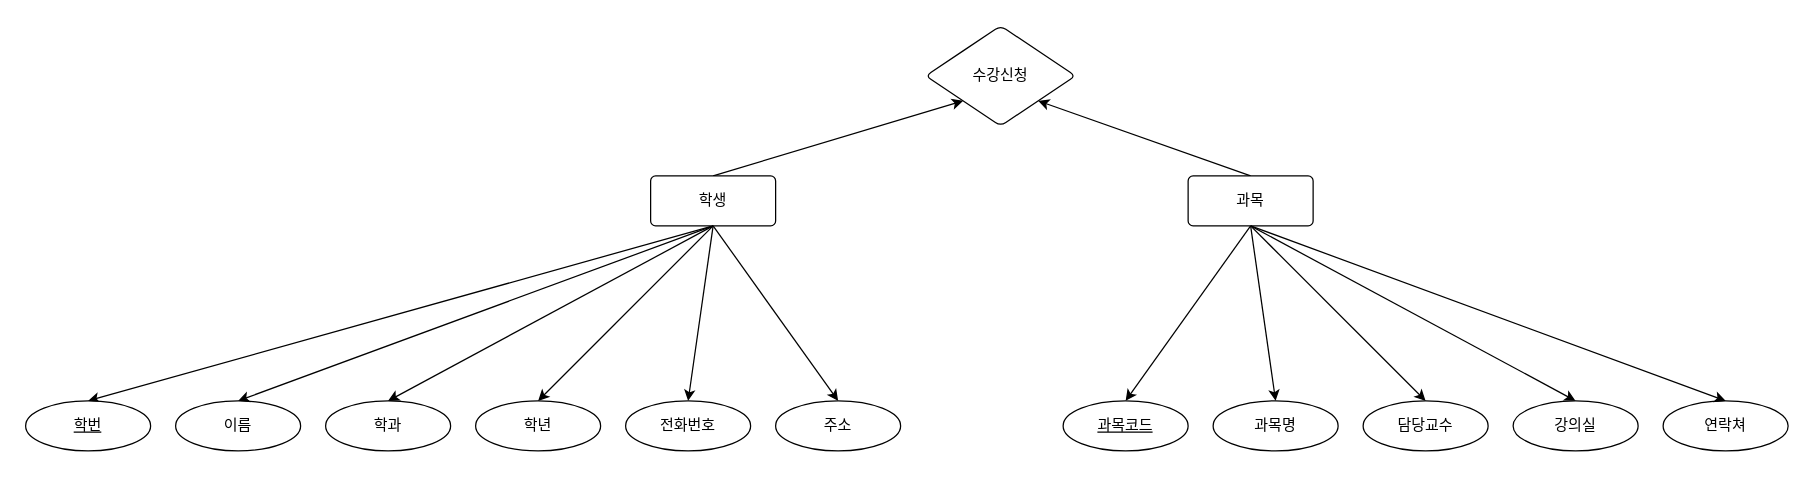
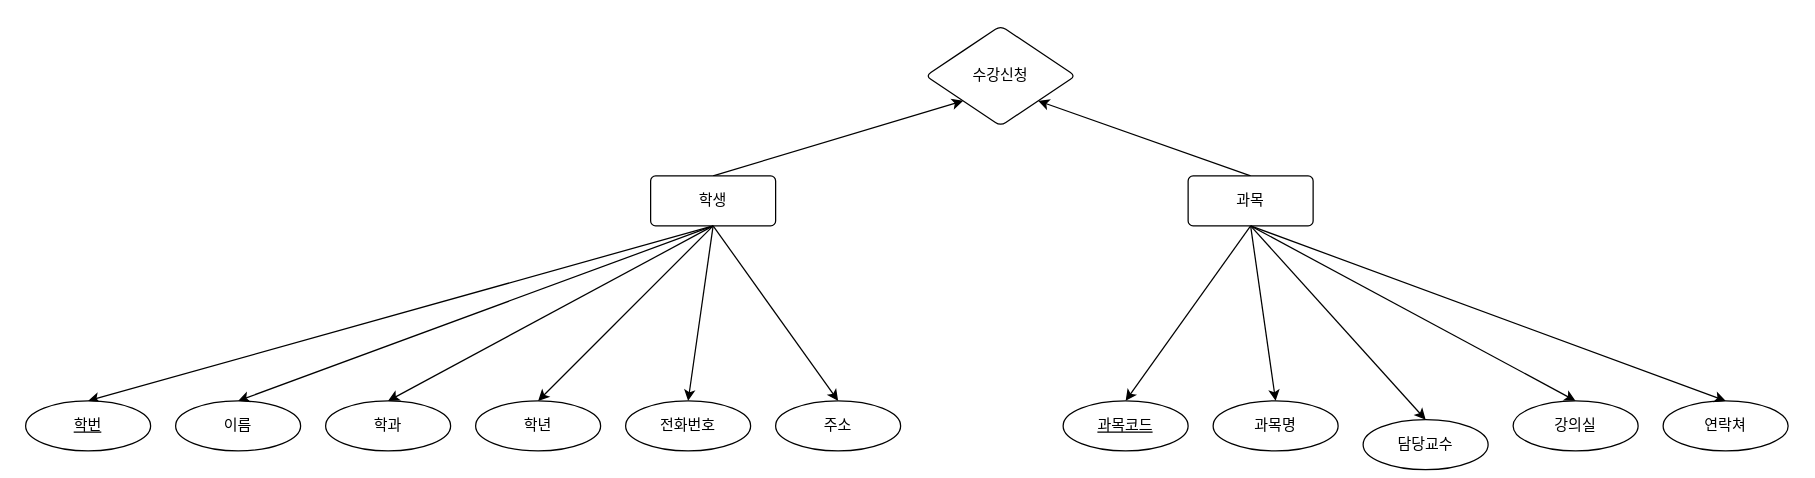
(1426, 426) -> (1426, 444)
